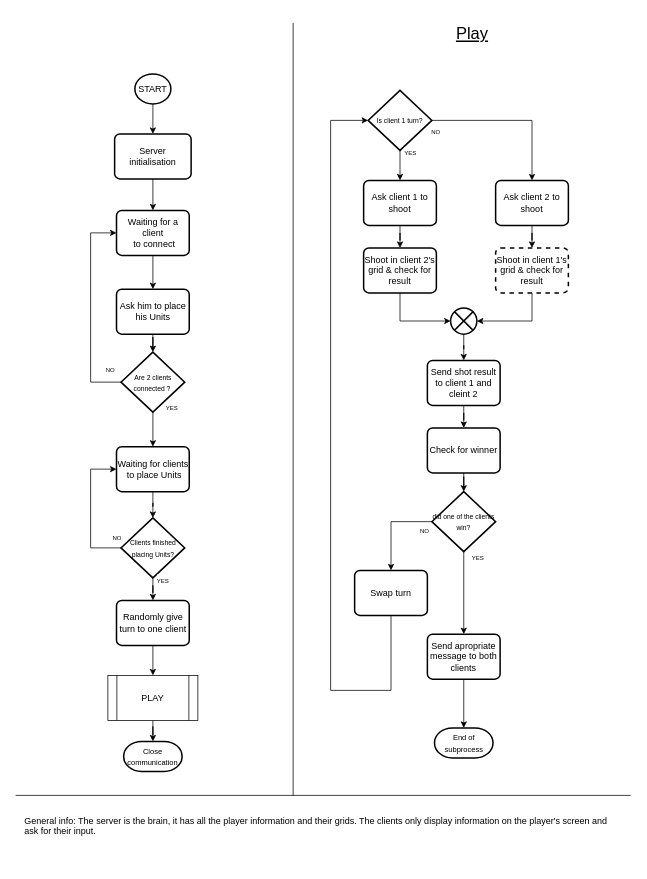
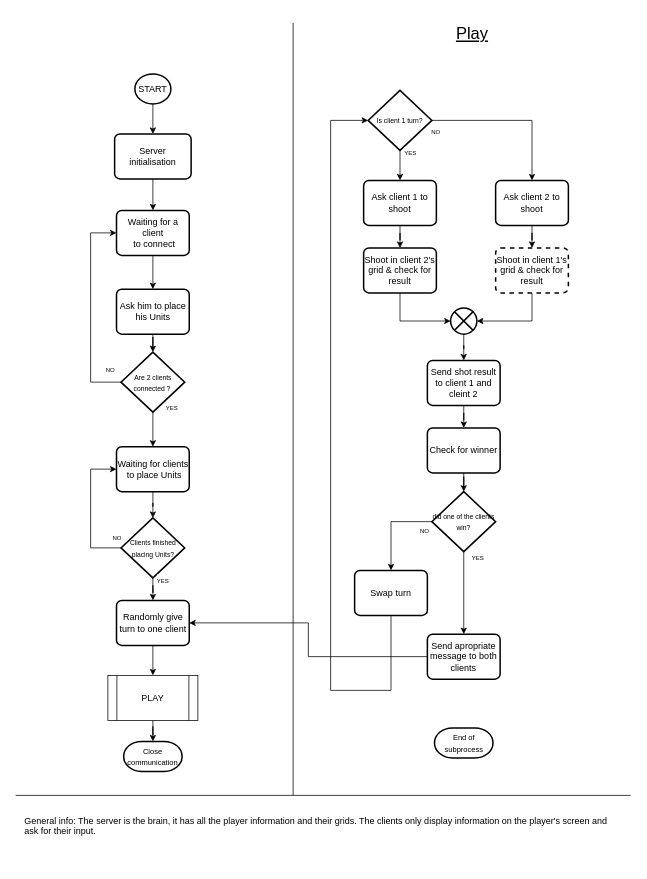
(464, 701) -> (350, 657)
